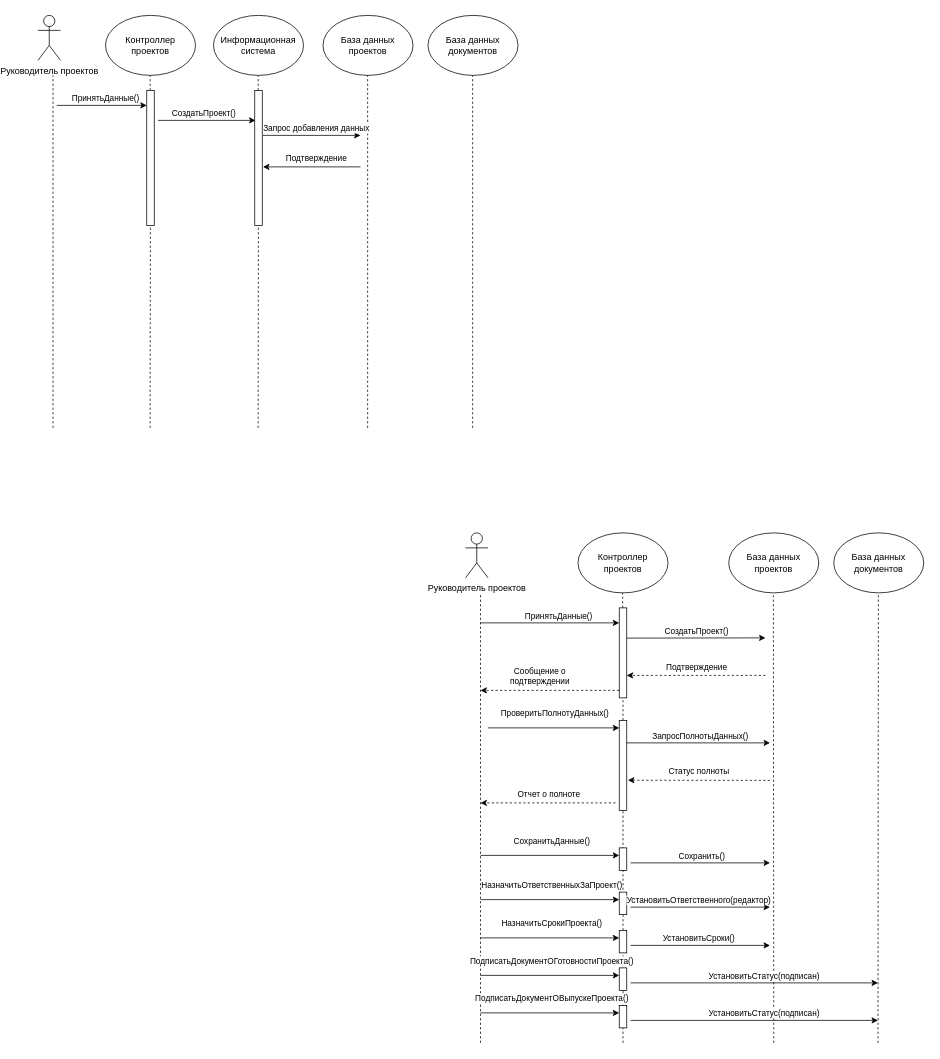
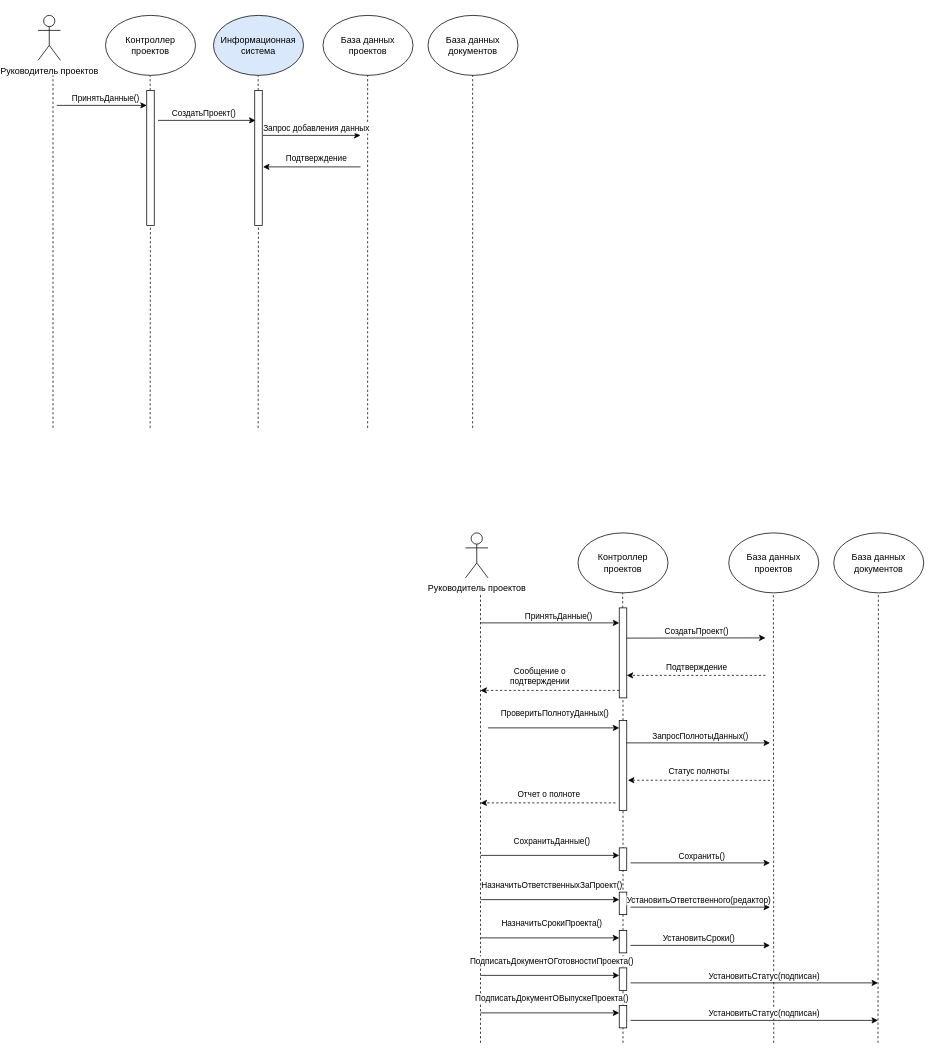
(258, 45) -> (258, 45)
